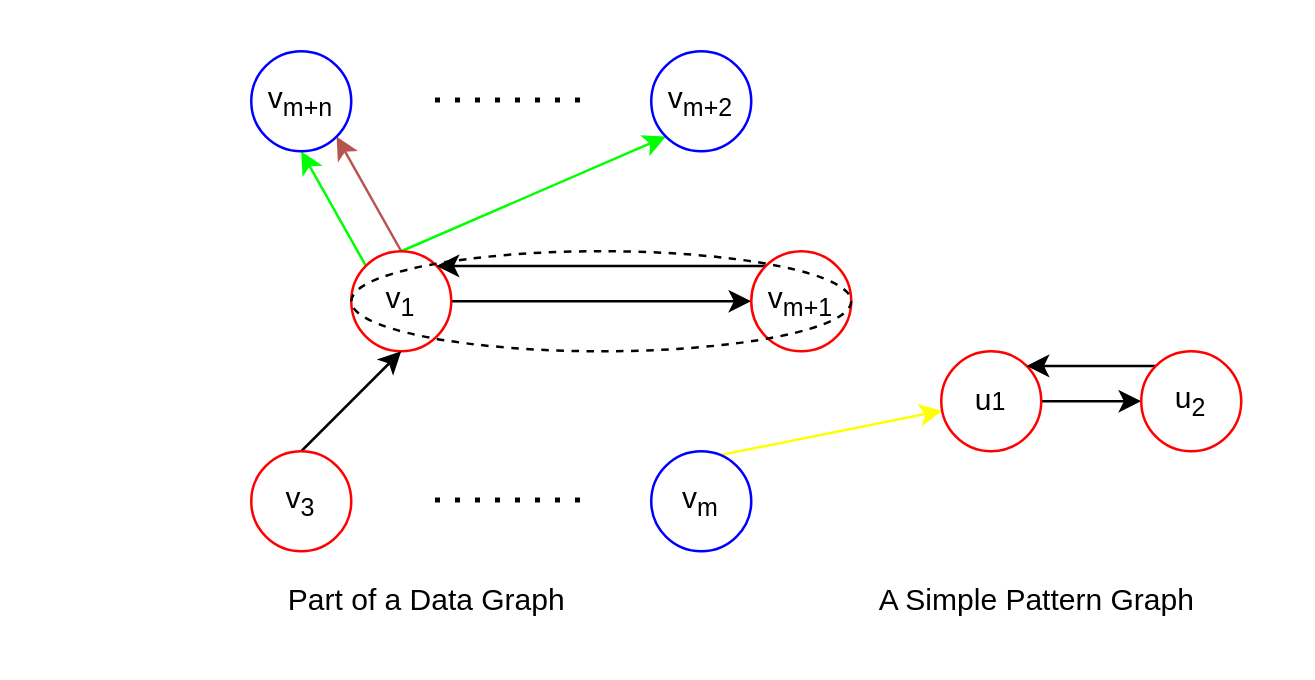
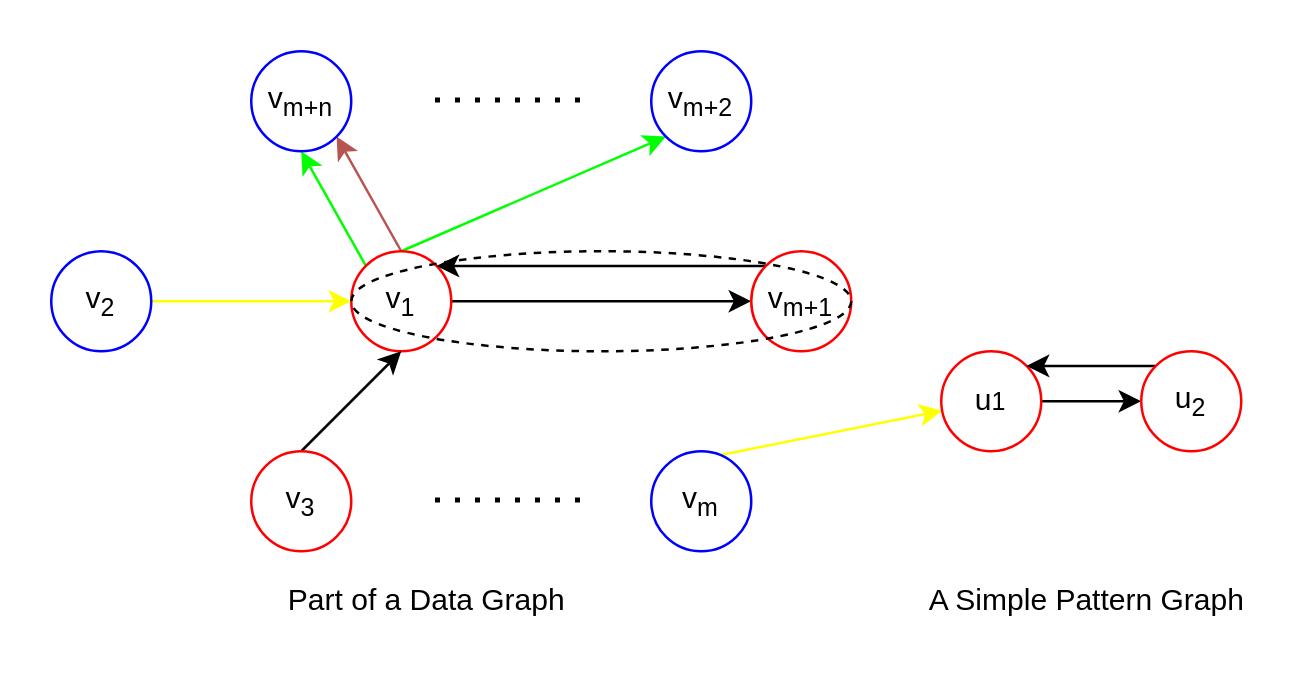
none -> (101, 301)
none -> (243, 301)
(1036, 601) -> (1086, 601)
